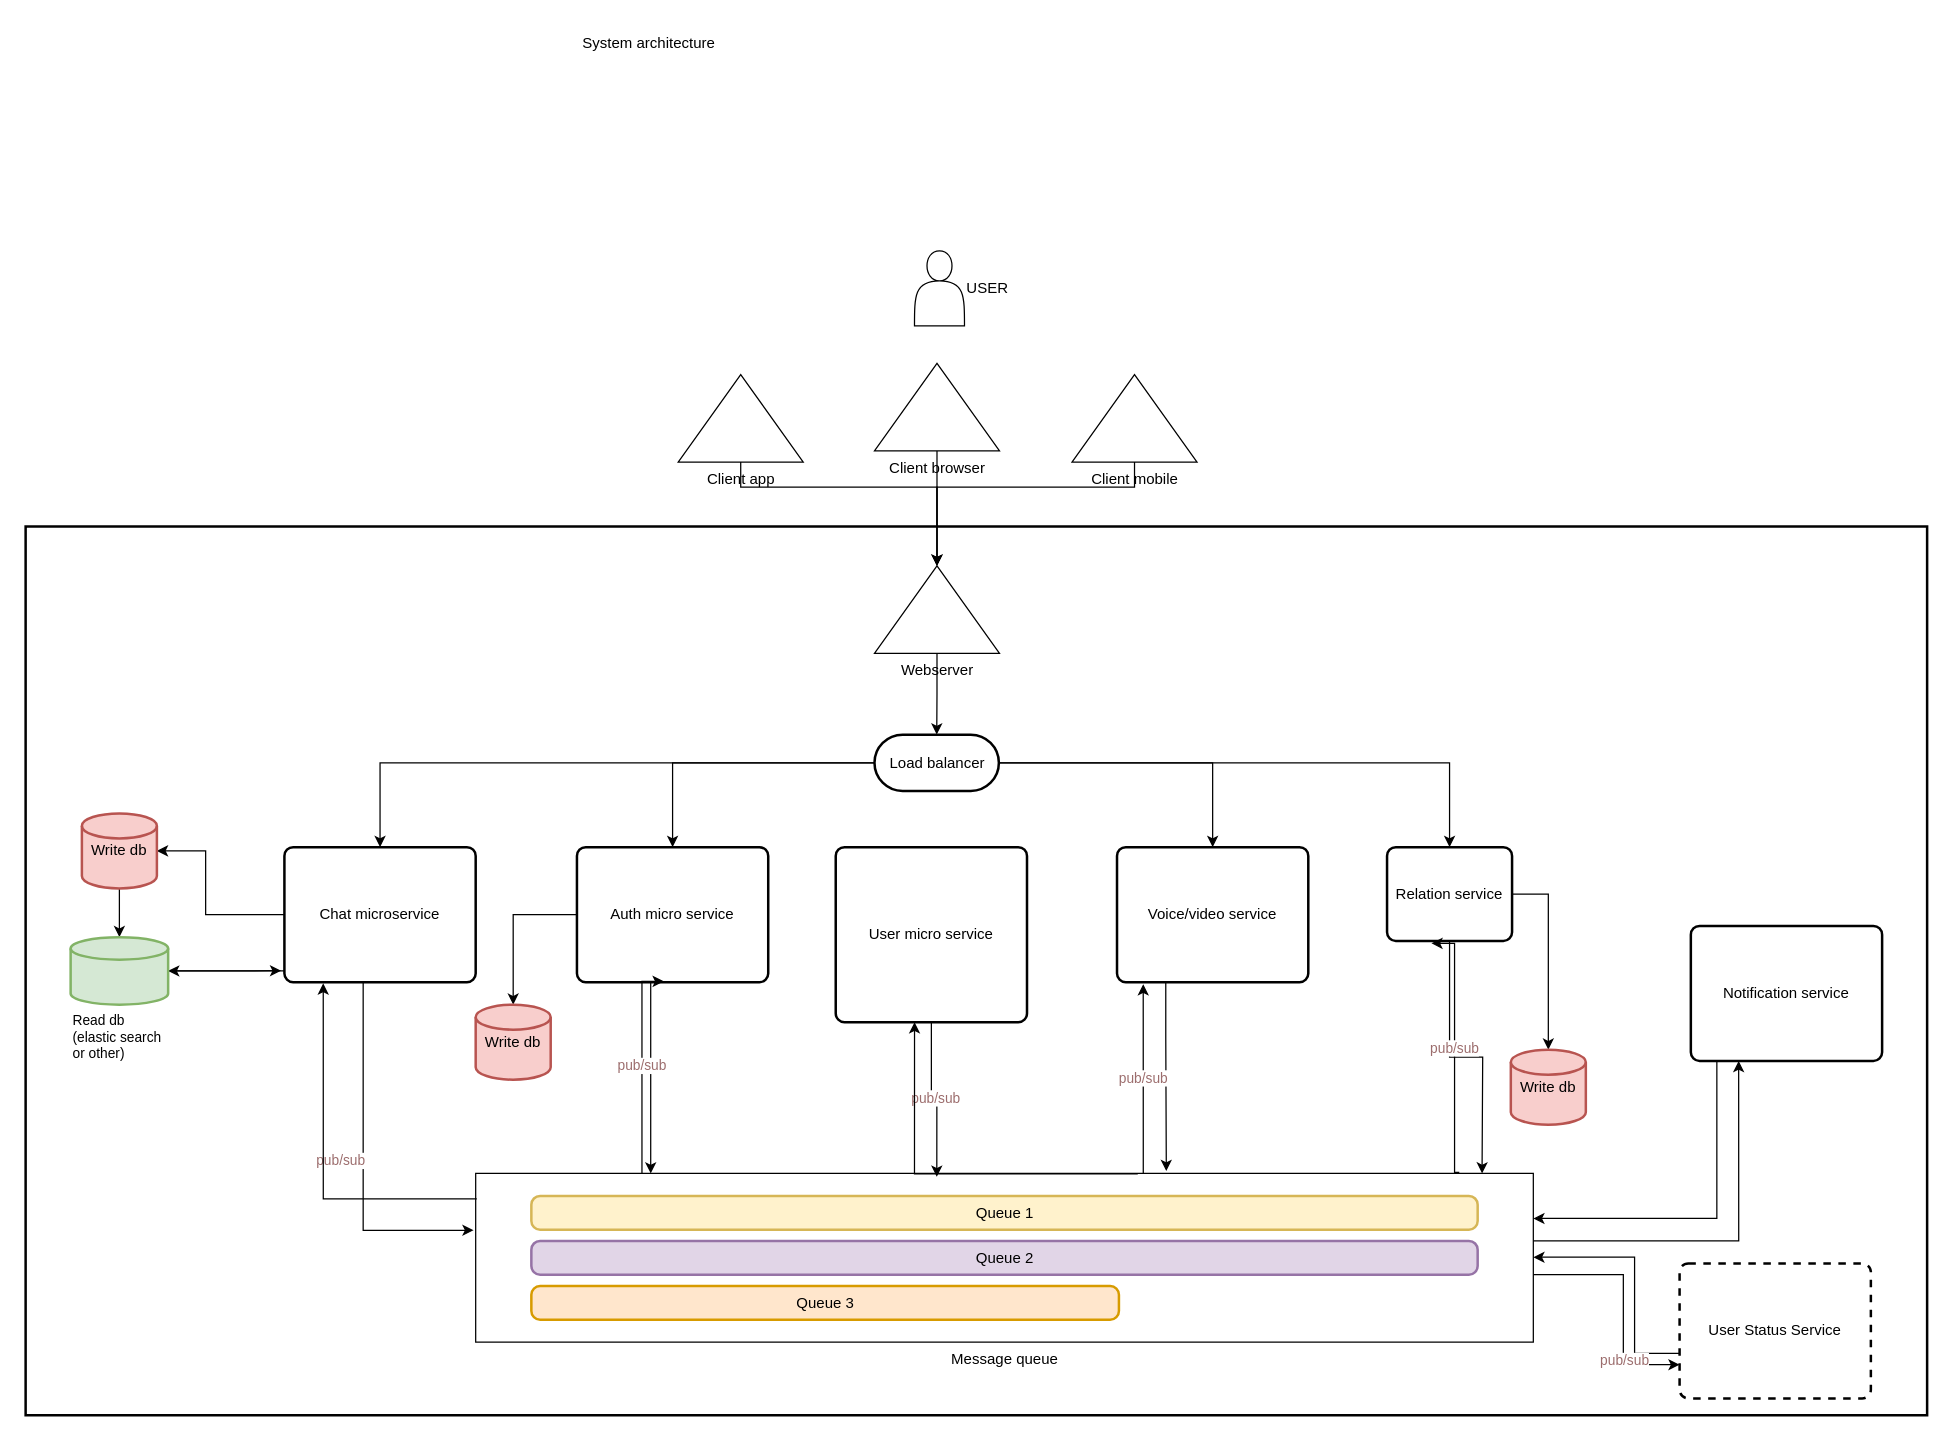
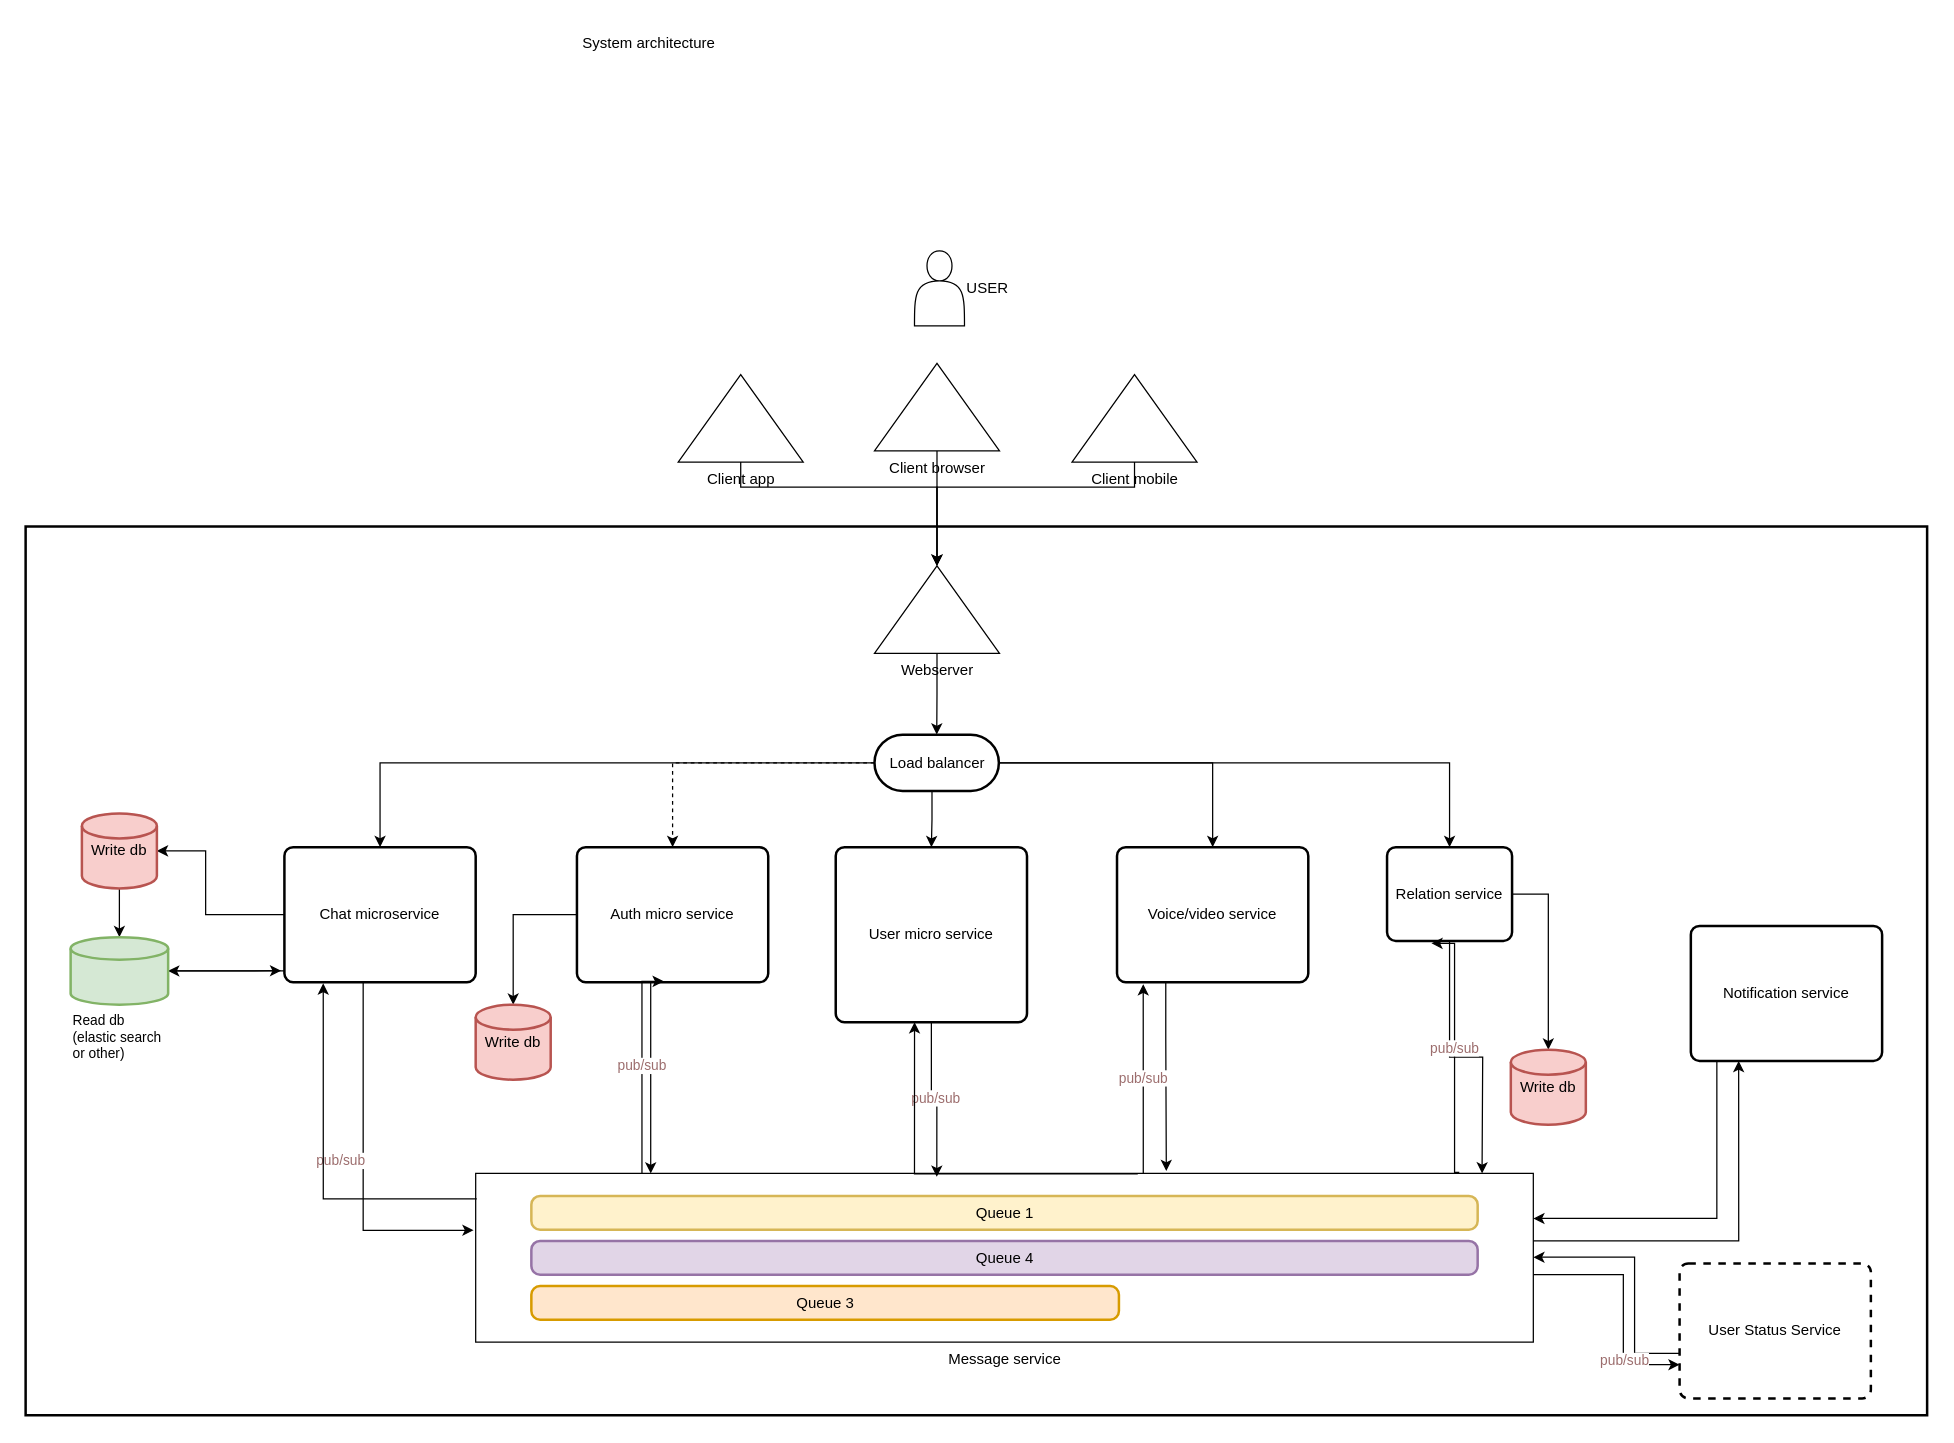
(673, 802) -> (673, 802)
none -> (932, 815)
(1005, 1258) -> (1005, 1258)
(1005, 1360) -> (1005, 1360)
